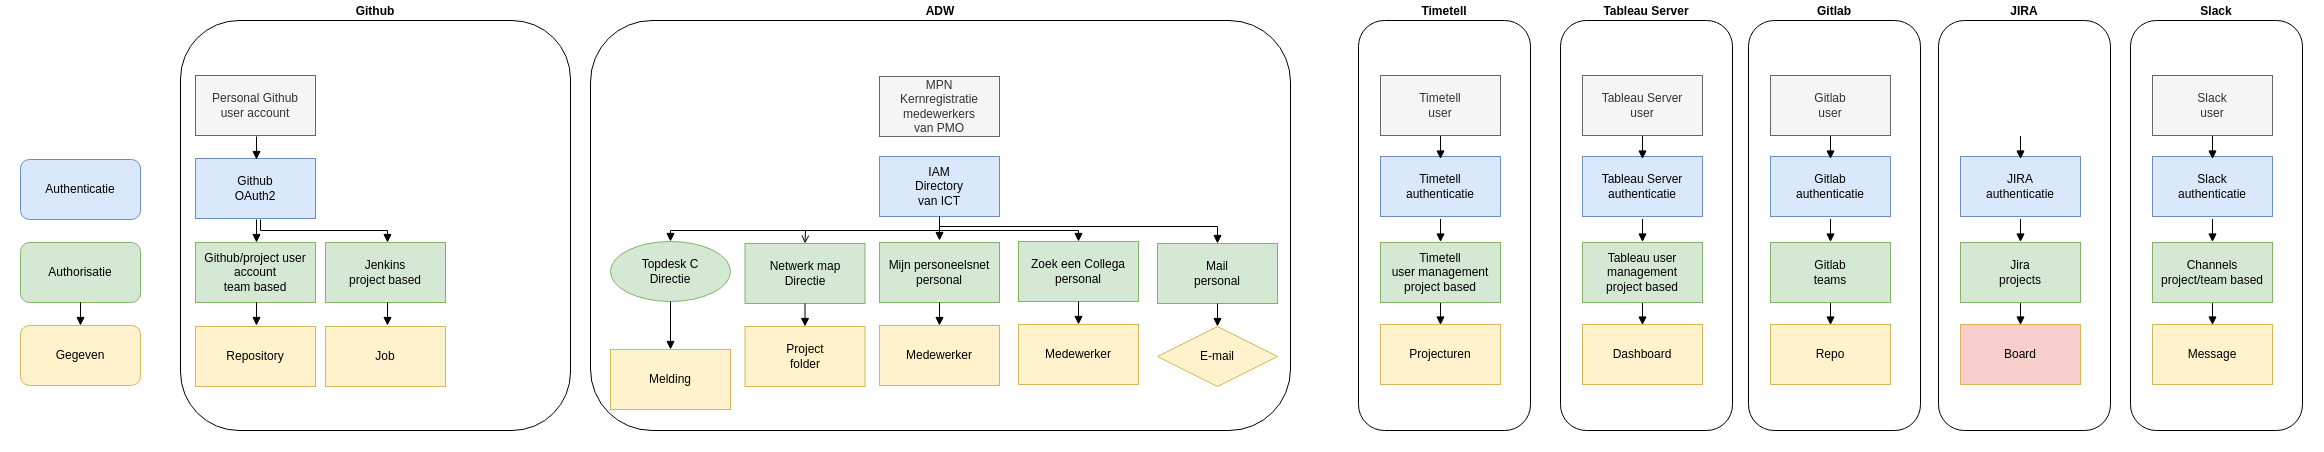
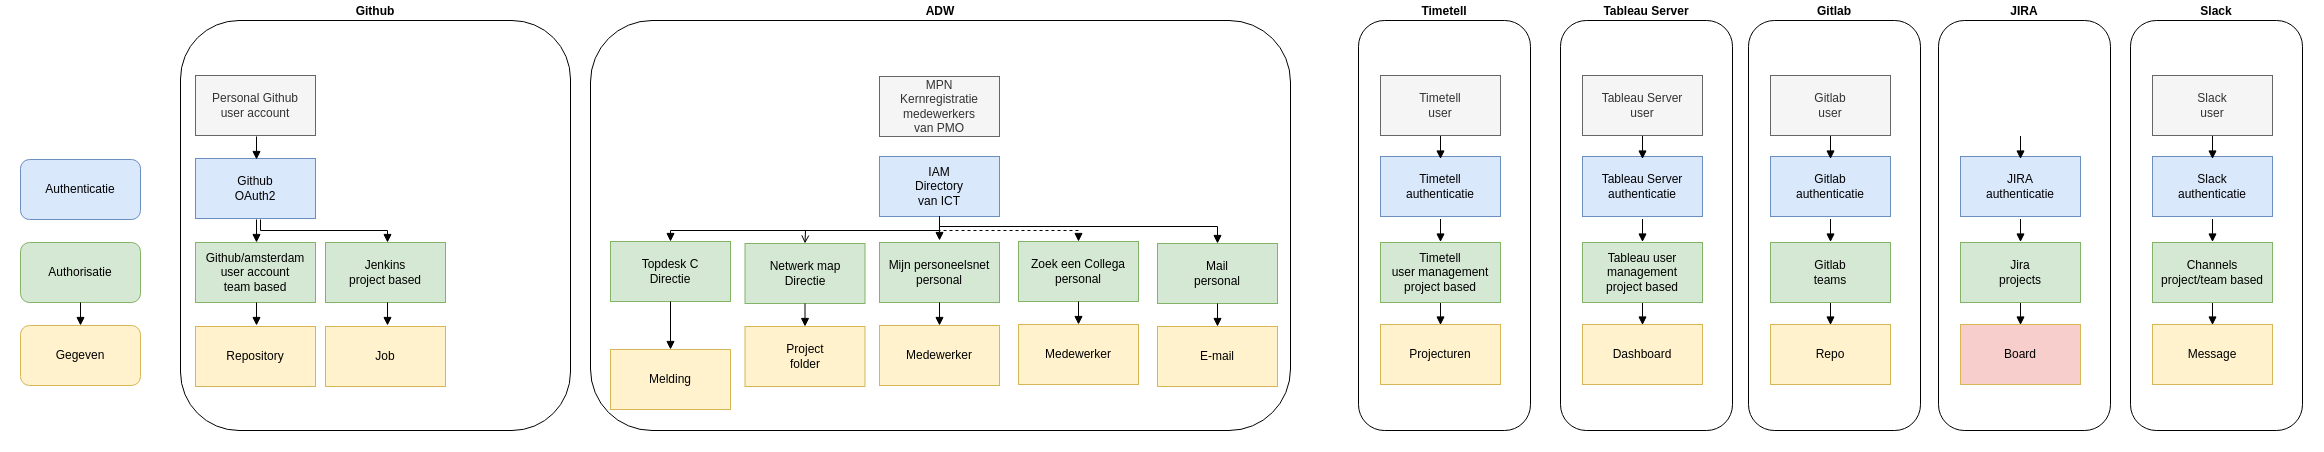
(1011, 231) -> (1011, 231)
(671, 272) -> (671, 272)
(256, 273) -> (256, 273)
(1218, 357) -> (1218, 357)
